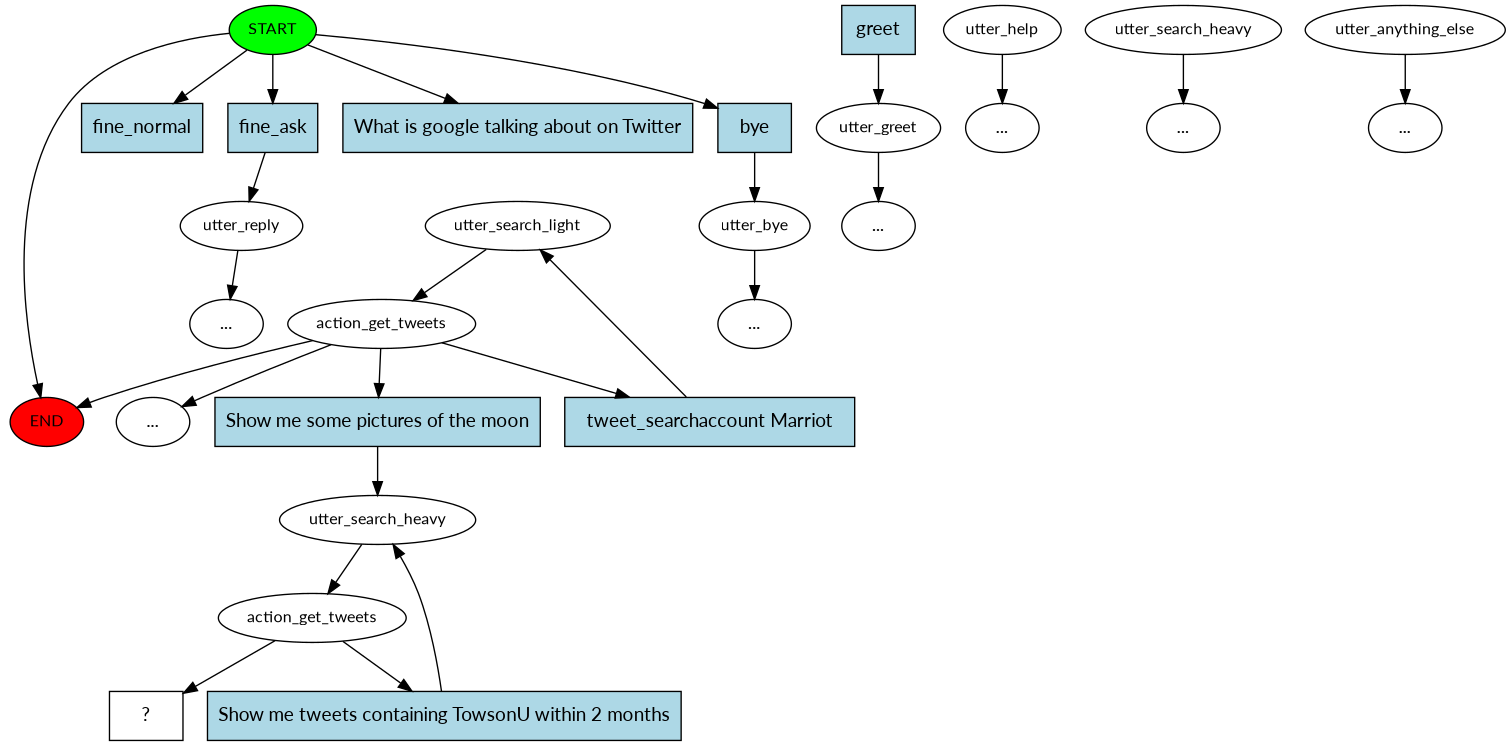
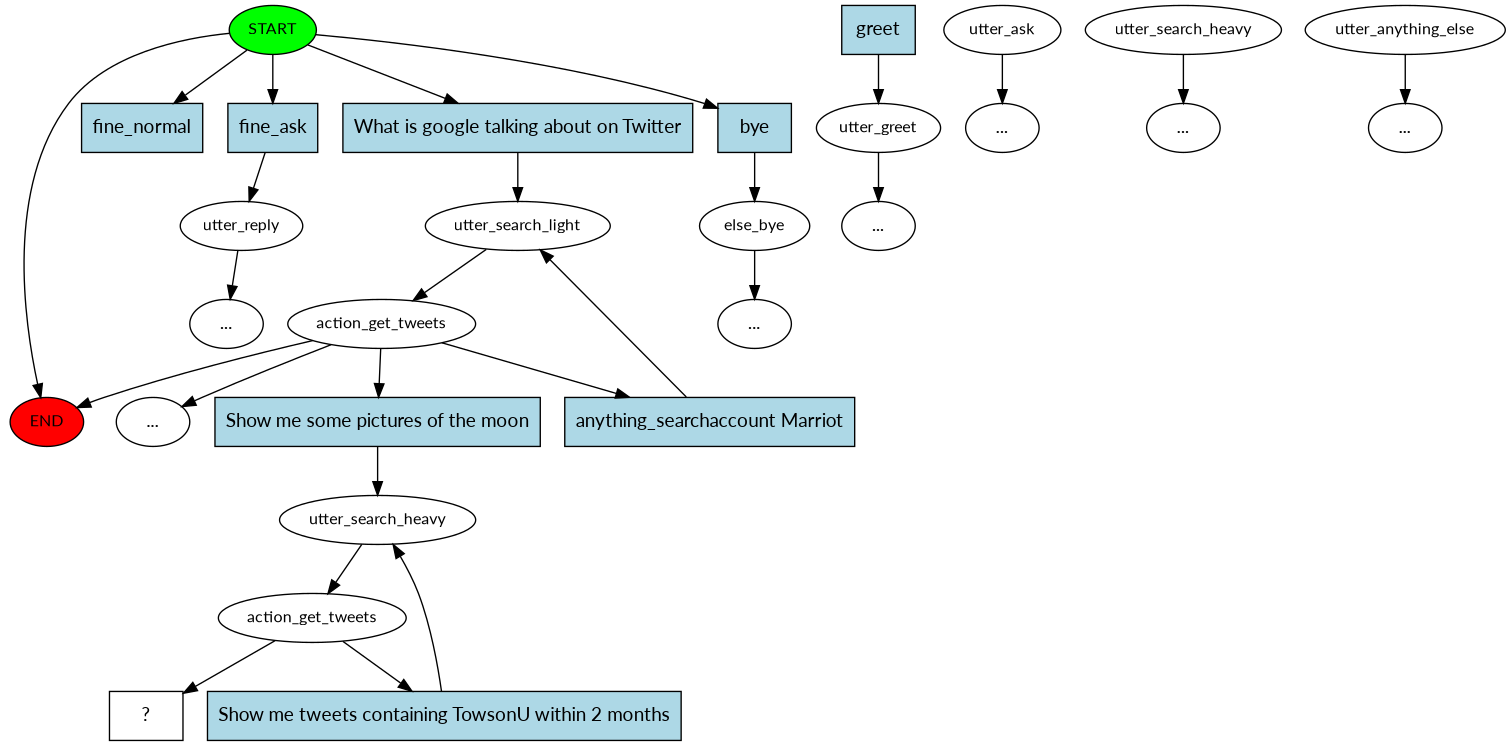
(1002, 30) -> (1002, 30)
none -> (518, 170)
(755, 226) -> (755, 226)
(710, 422) -> (710, 422)
